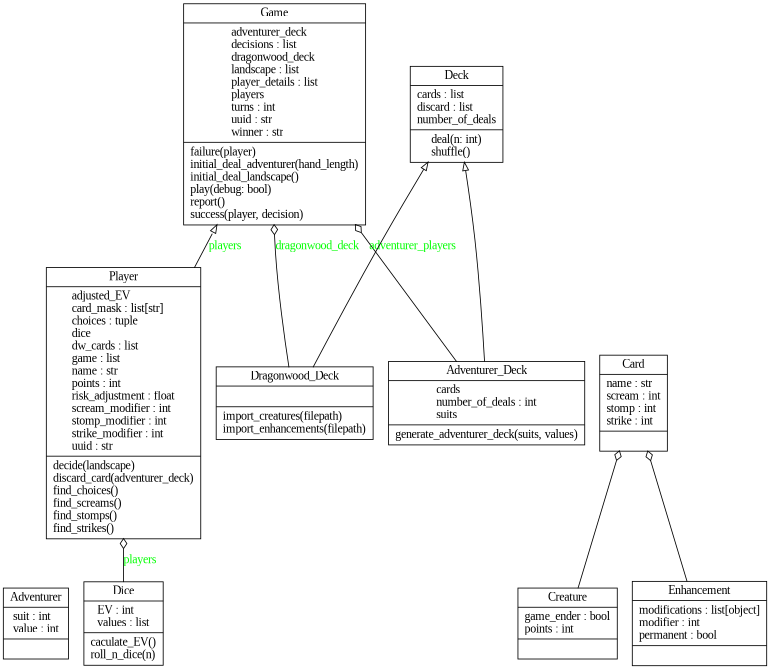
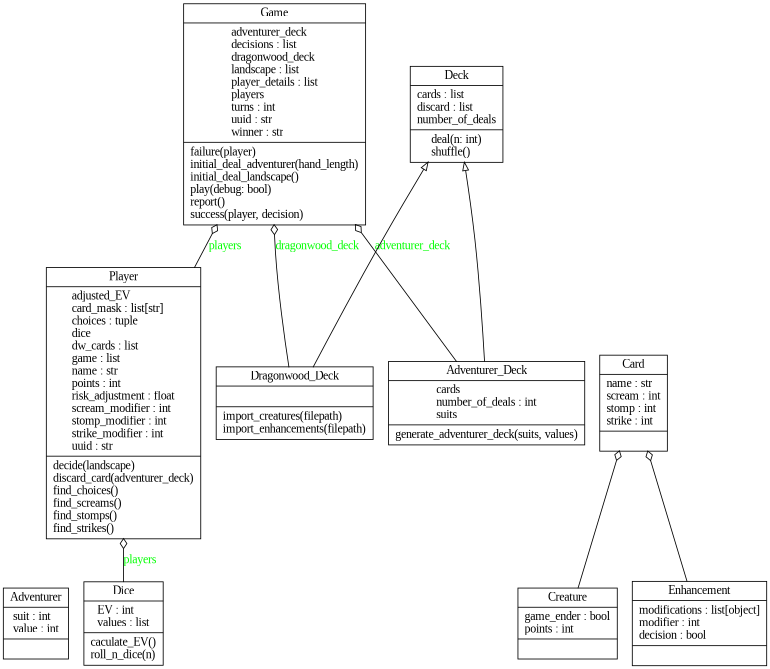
(413, 246) -> (413, 246)
(203, 251) -> (203, 251)
(678, 635) -> (673, 635)
